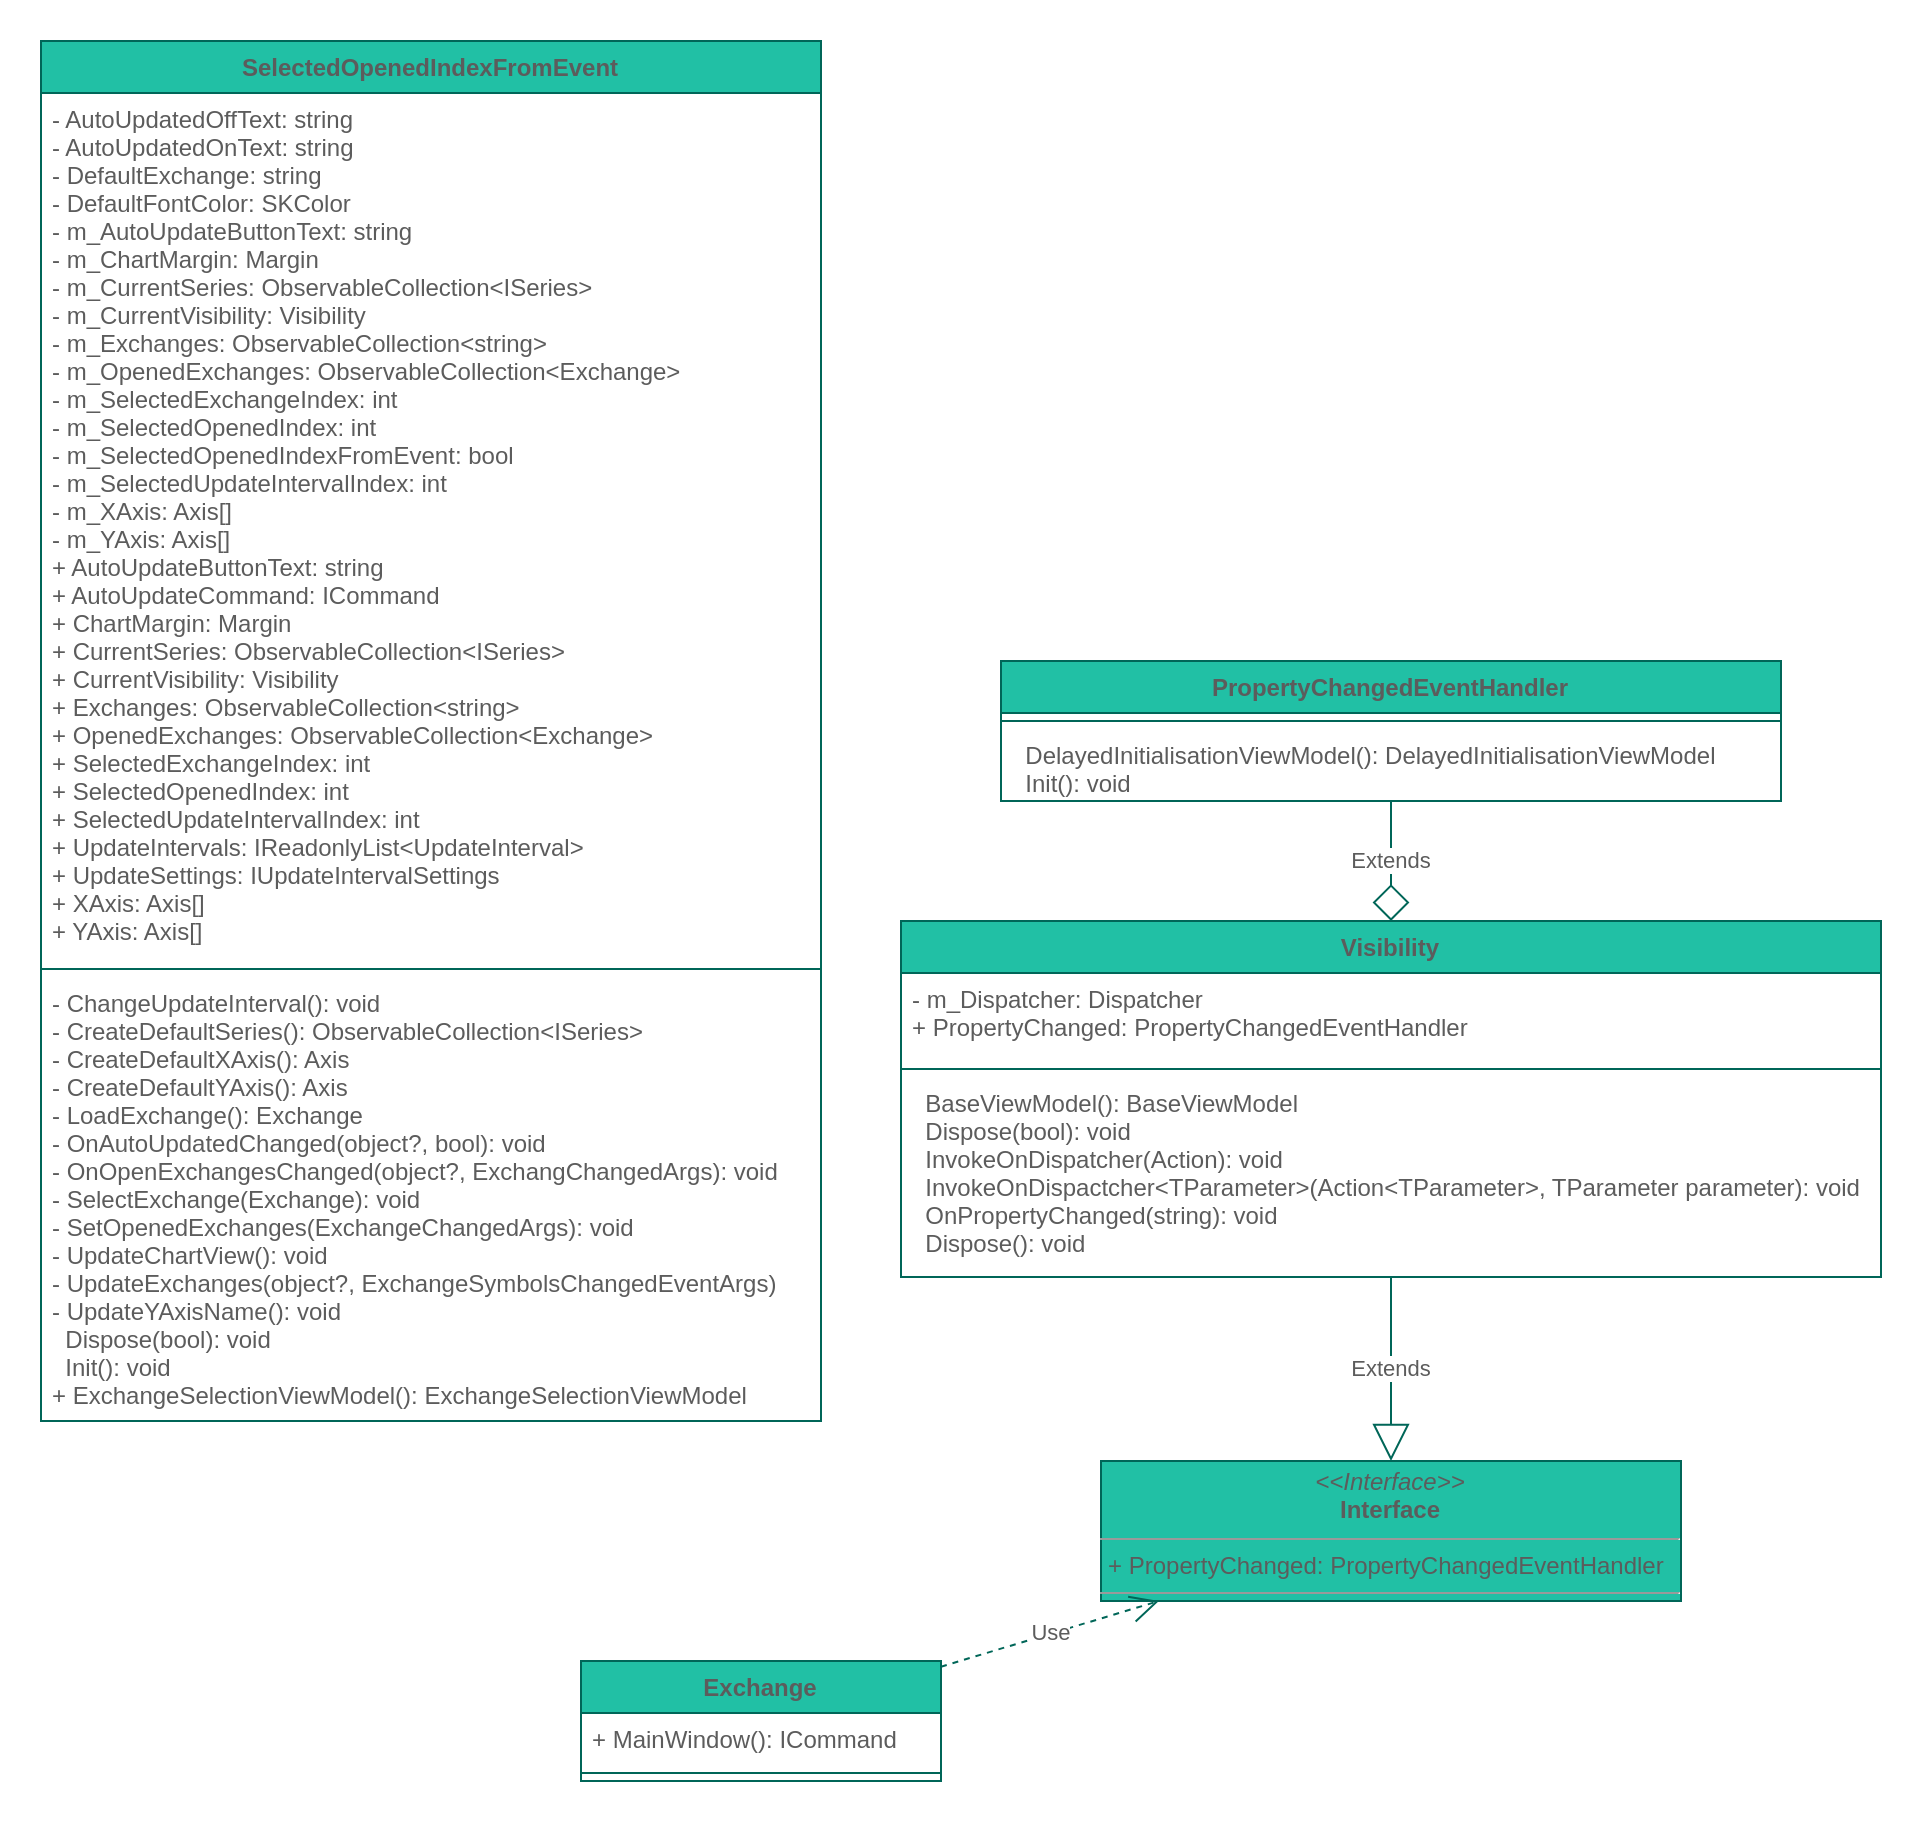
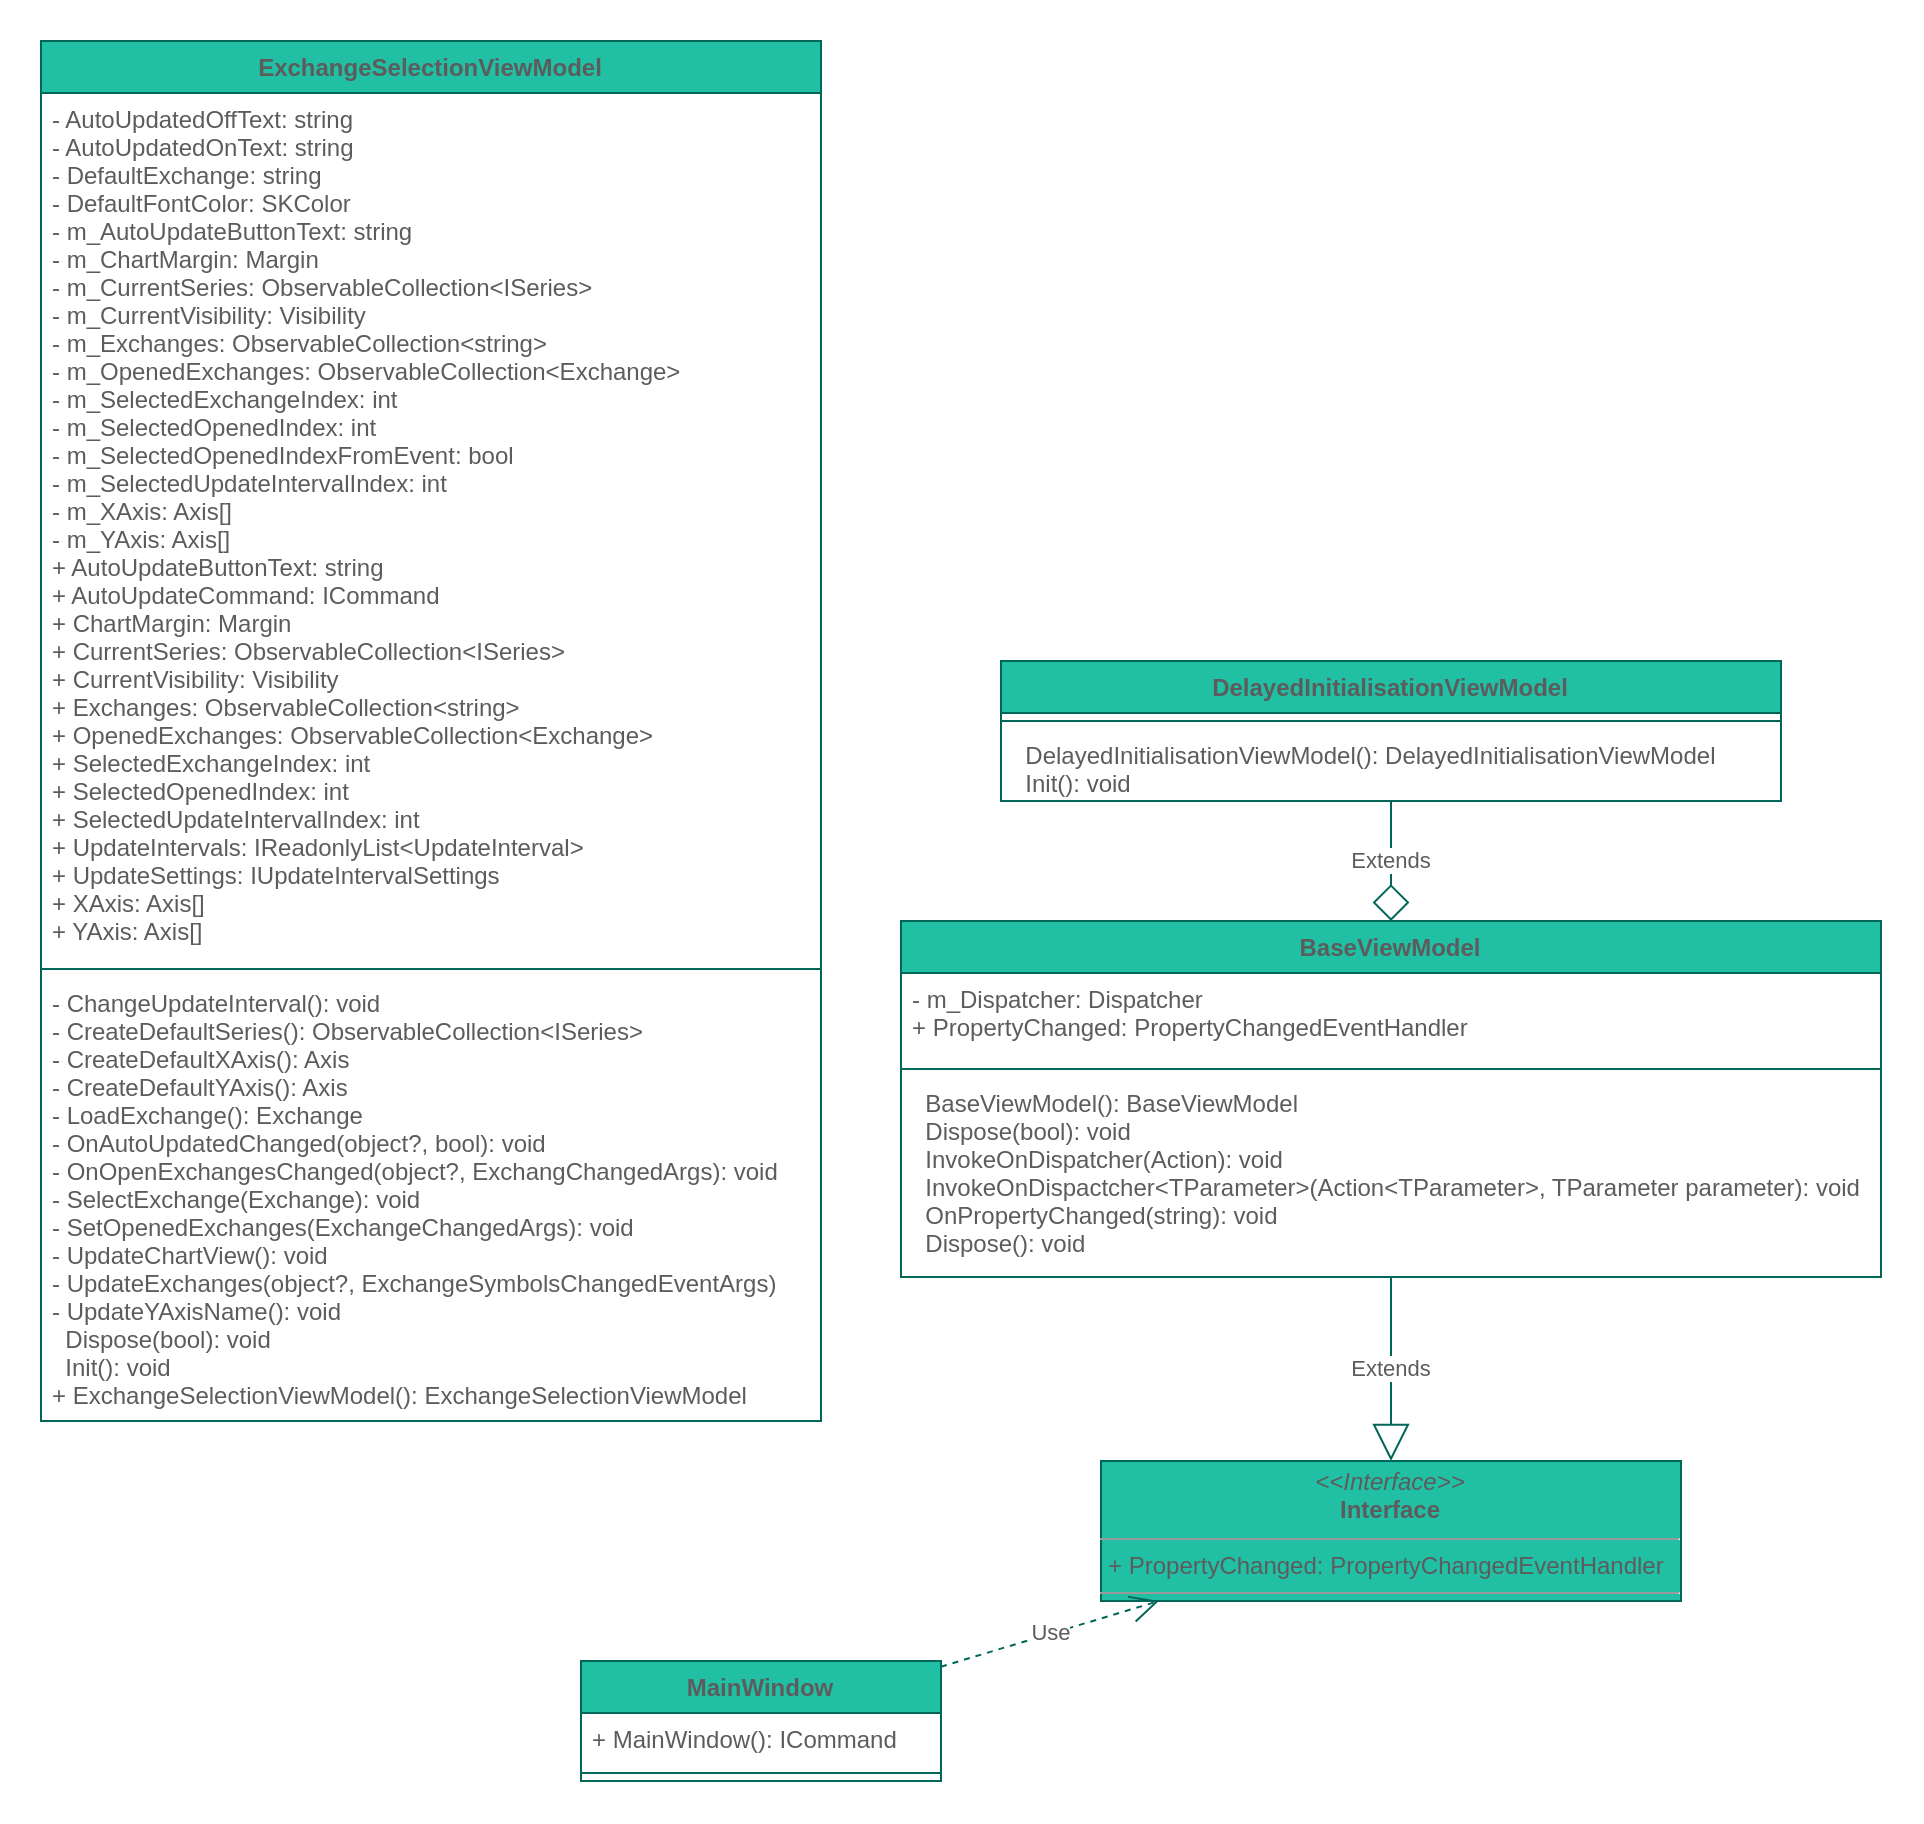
(430, 68) -> (430, 68)
(1390, 688) -> (1390, 688)
(1390, 948) -> (1390, 948)
(760, 1688) -> (760, 1688)
